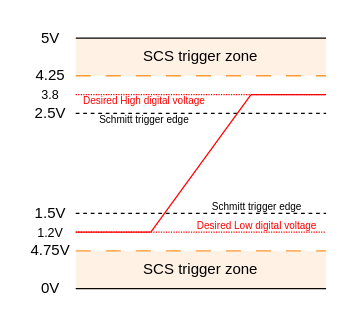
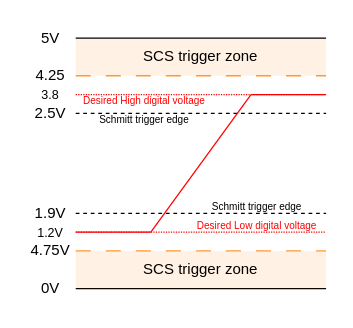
(51, 213) -> (51, 213)
